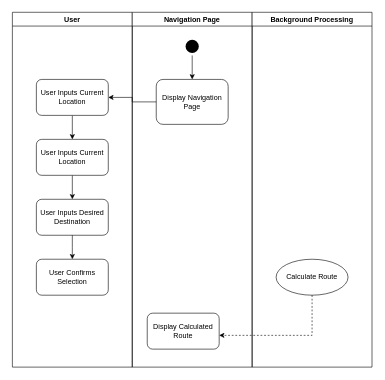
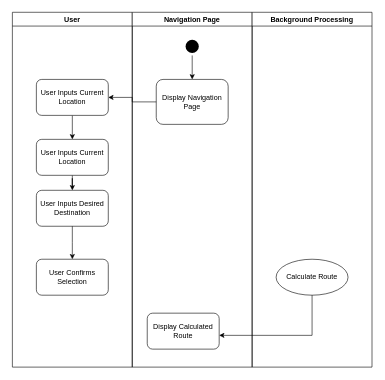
(72, 218) -> (72, 209)
(288, 336) -> (288, 336)
